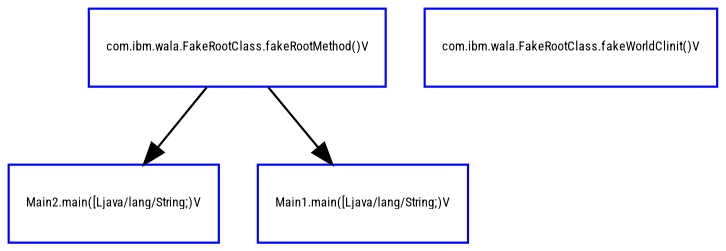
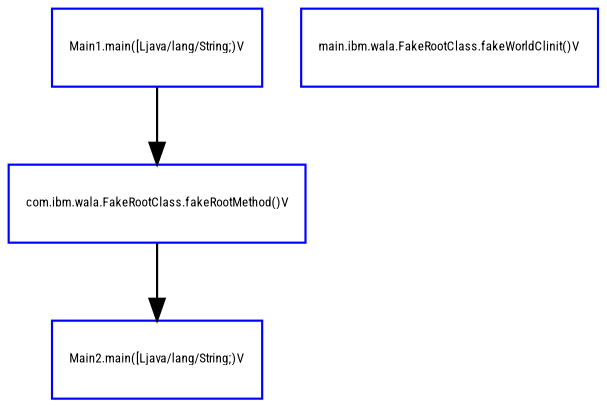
(571, 48) -> (450, 48)
(293, 117) -> (157, 115)
